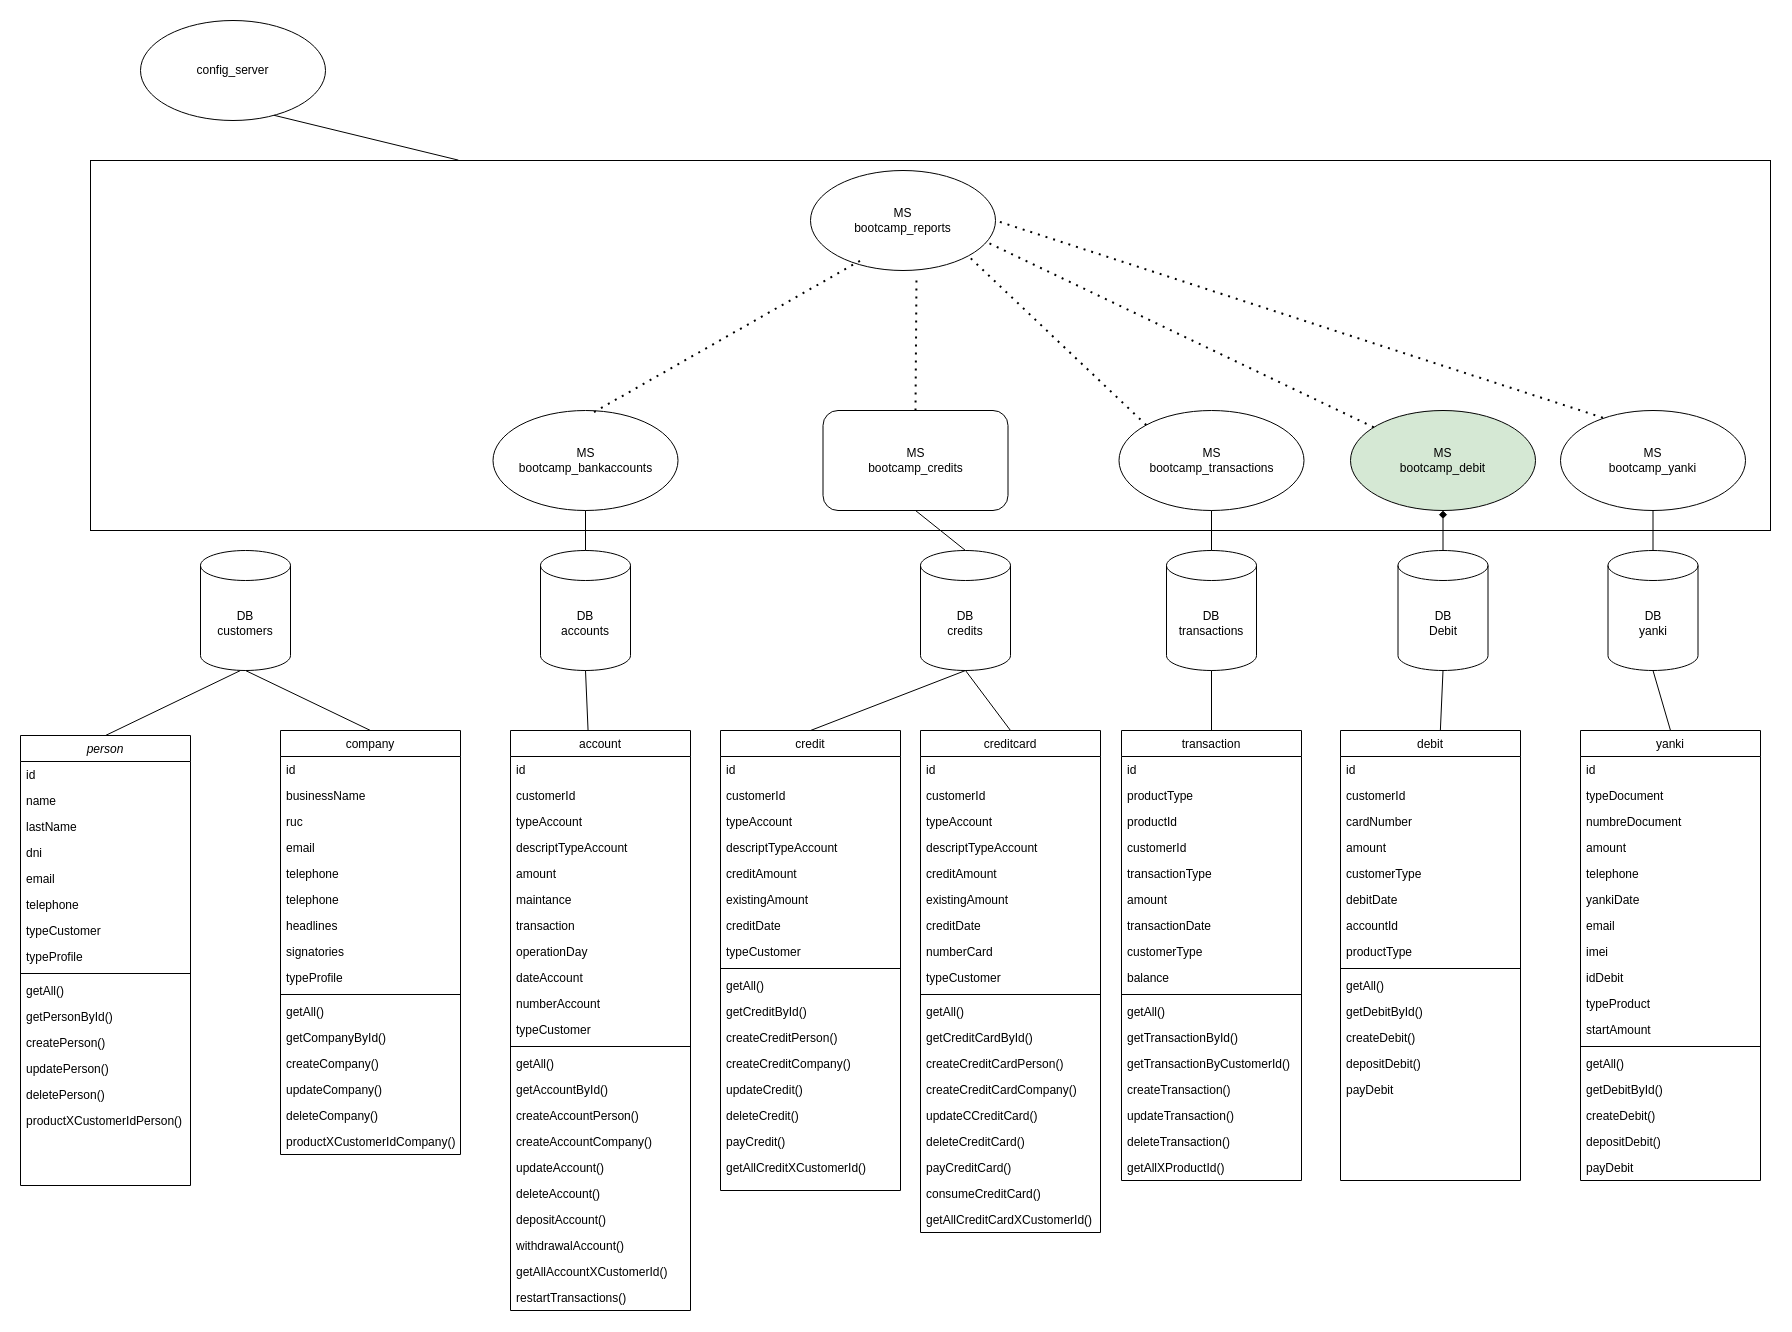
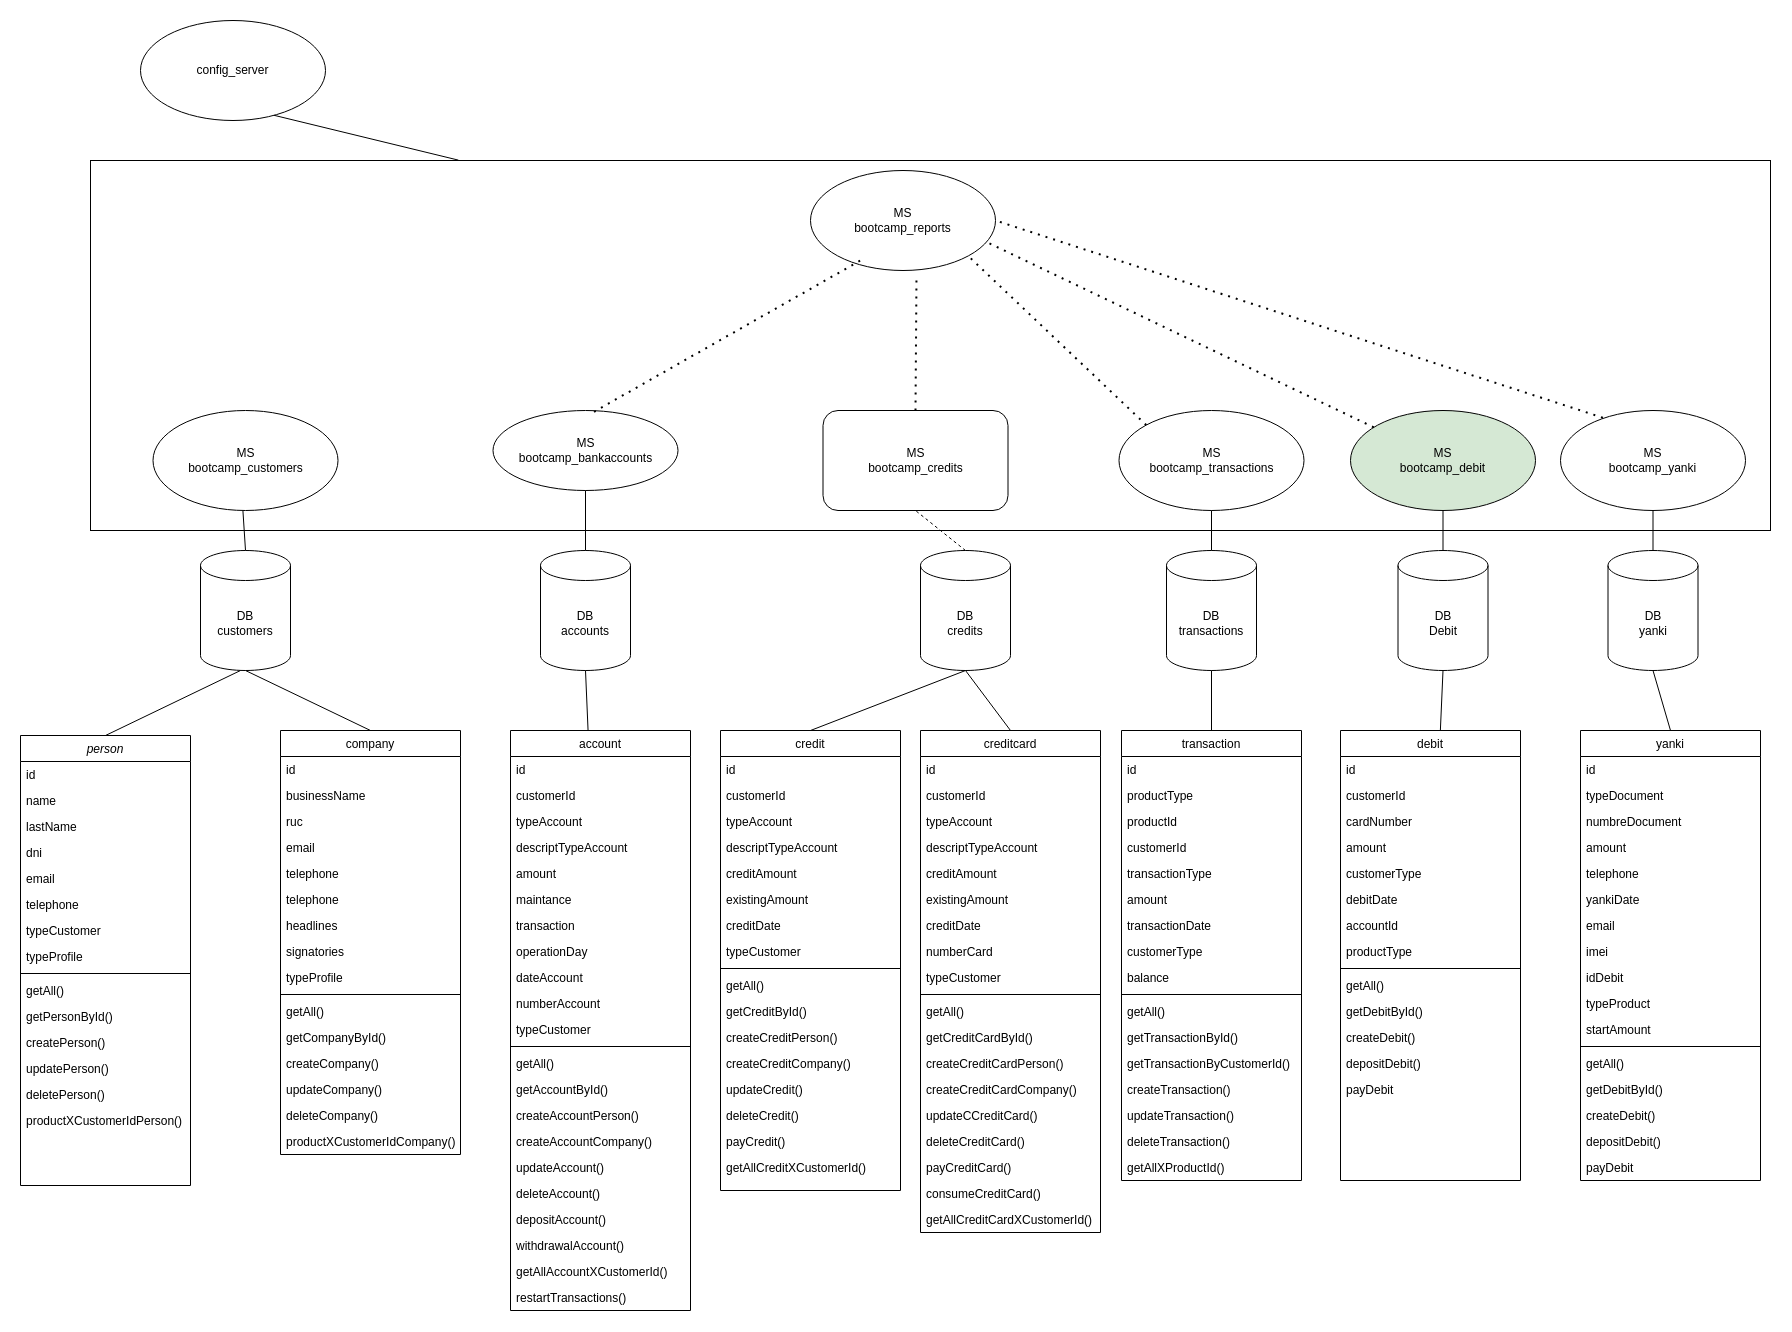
none -> (246, 461)
(586, 461) -> (586, 451)
(1443, 518) -> (1443, 515)
none -> (244, 531)
(941, 531) -> (941, 531)
